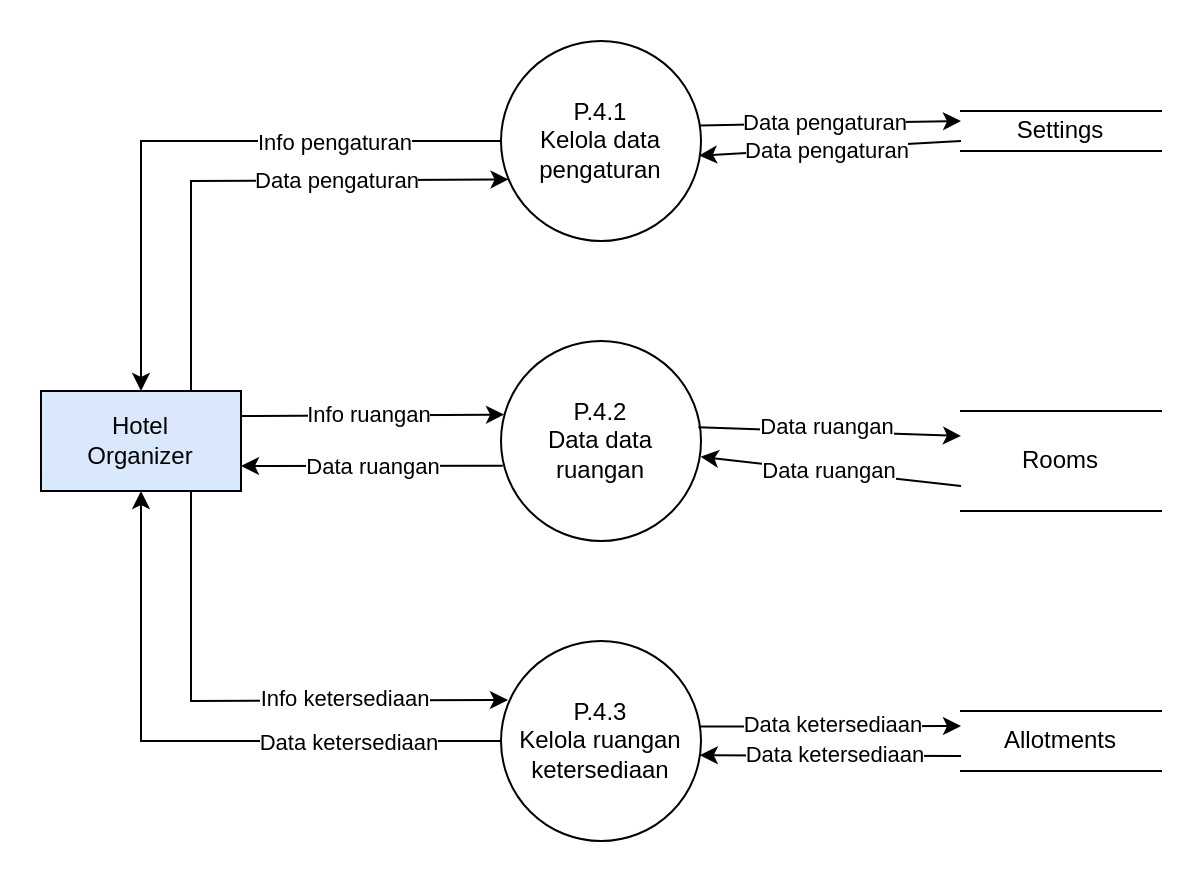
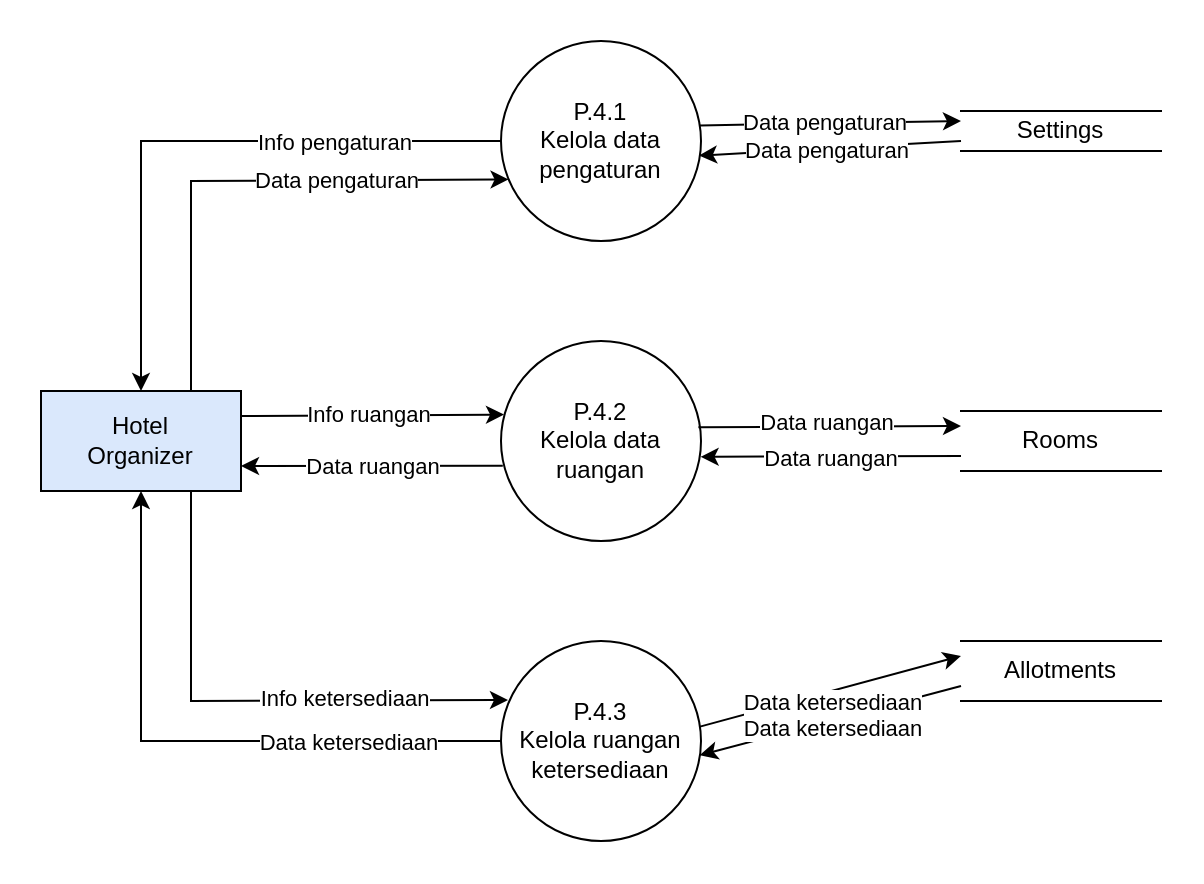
(601, 441) -> (601, 441)
(1061, 461) -> (1061, 441)
(1061, 741) -> (1061, 671)
